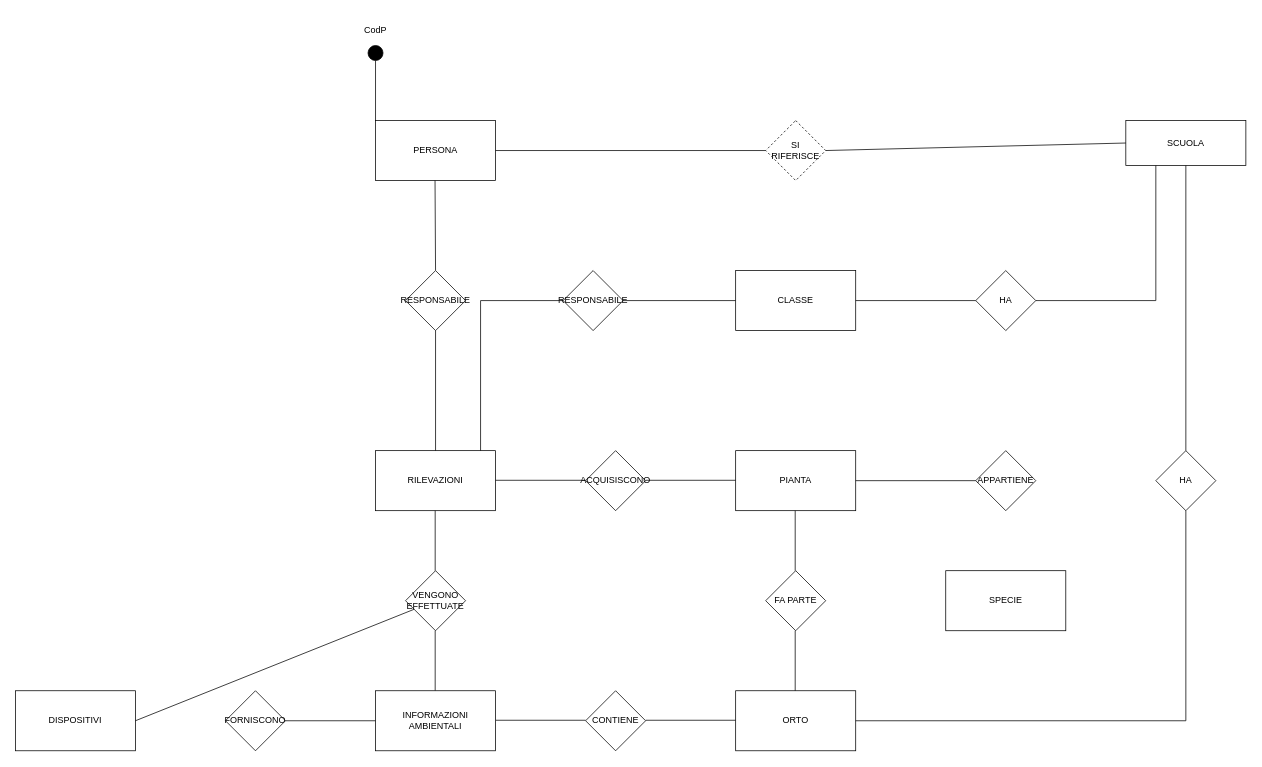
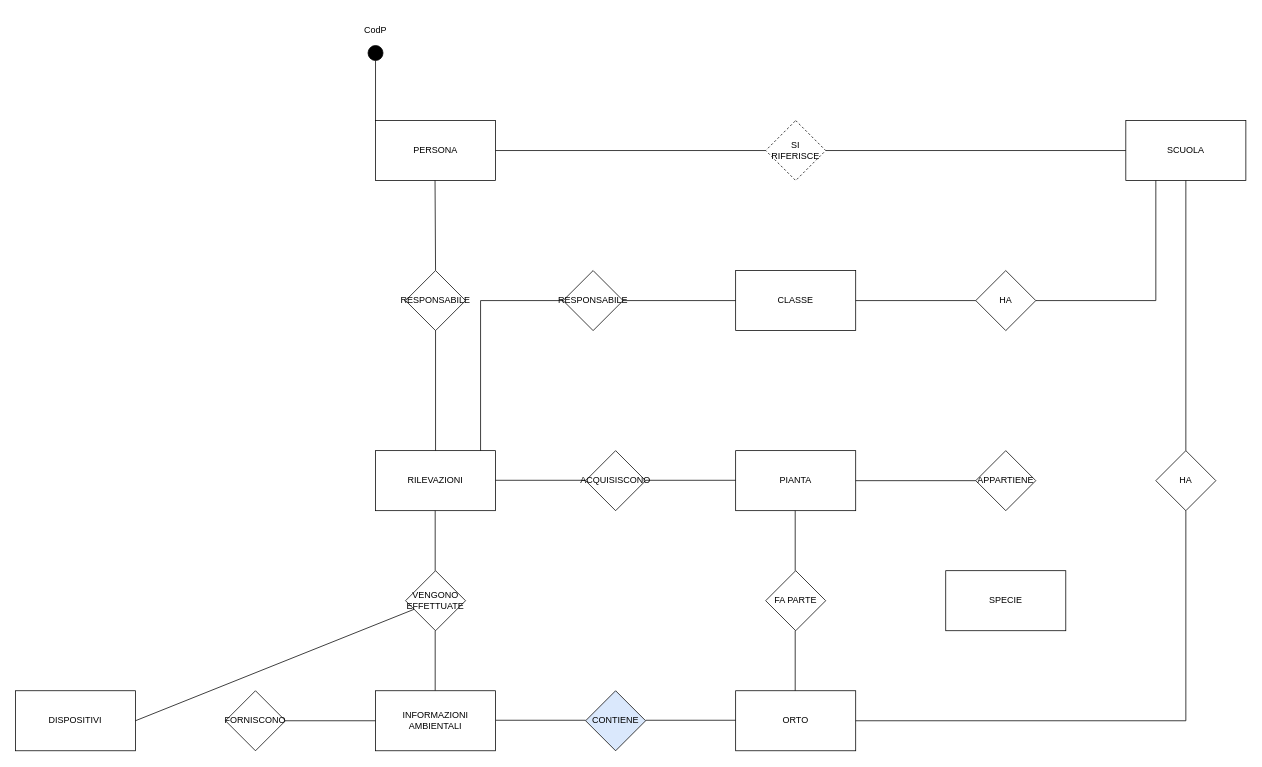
(1185, 143) -> (1185, 150)
(615, 720) -> (615, 720)
